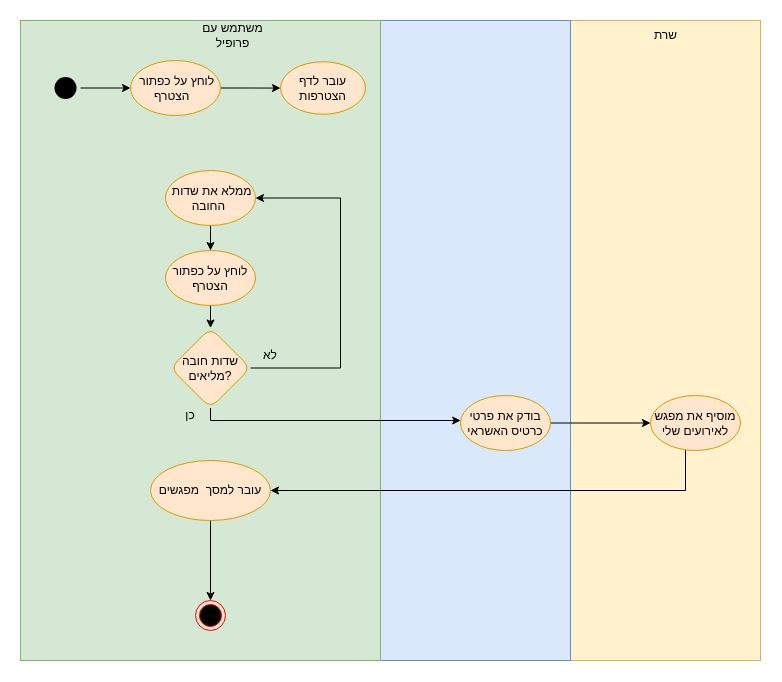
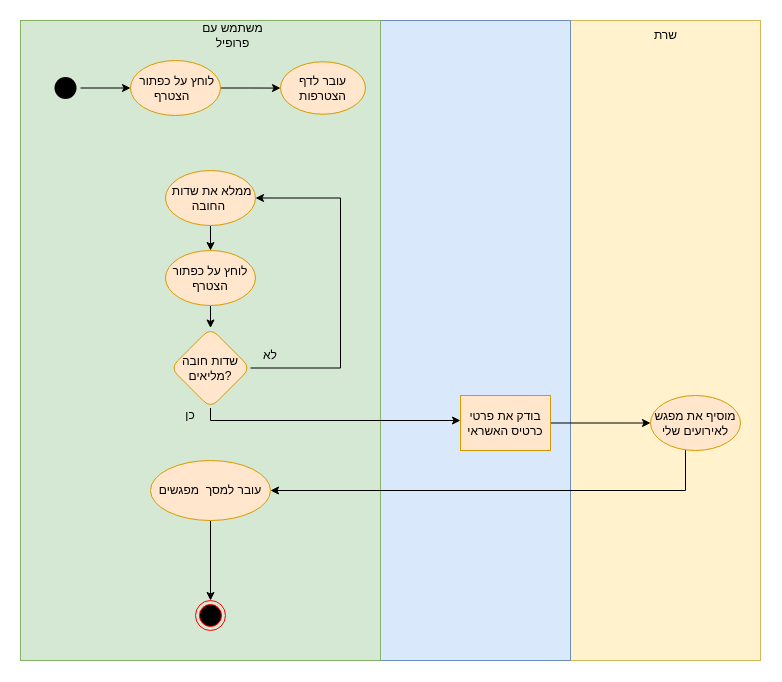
(506, 423) -> (506, 423)
